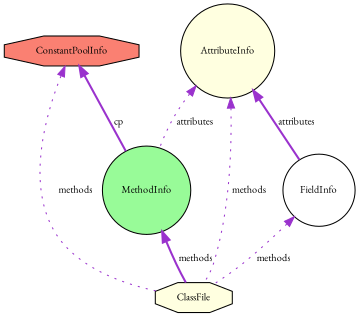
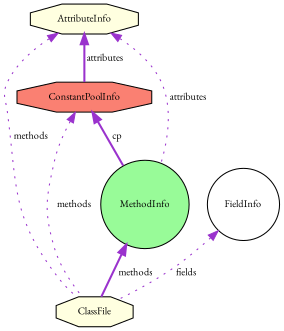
(228, 51) -> (84, 19)
(279, 129) -> (84, 63)
(273, 259) -> (185, 273)
